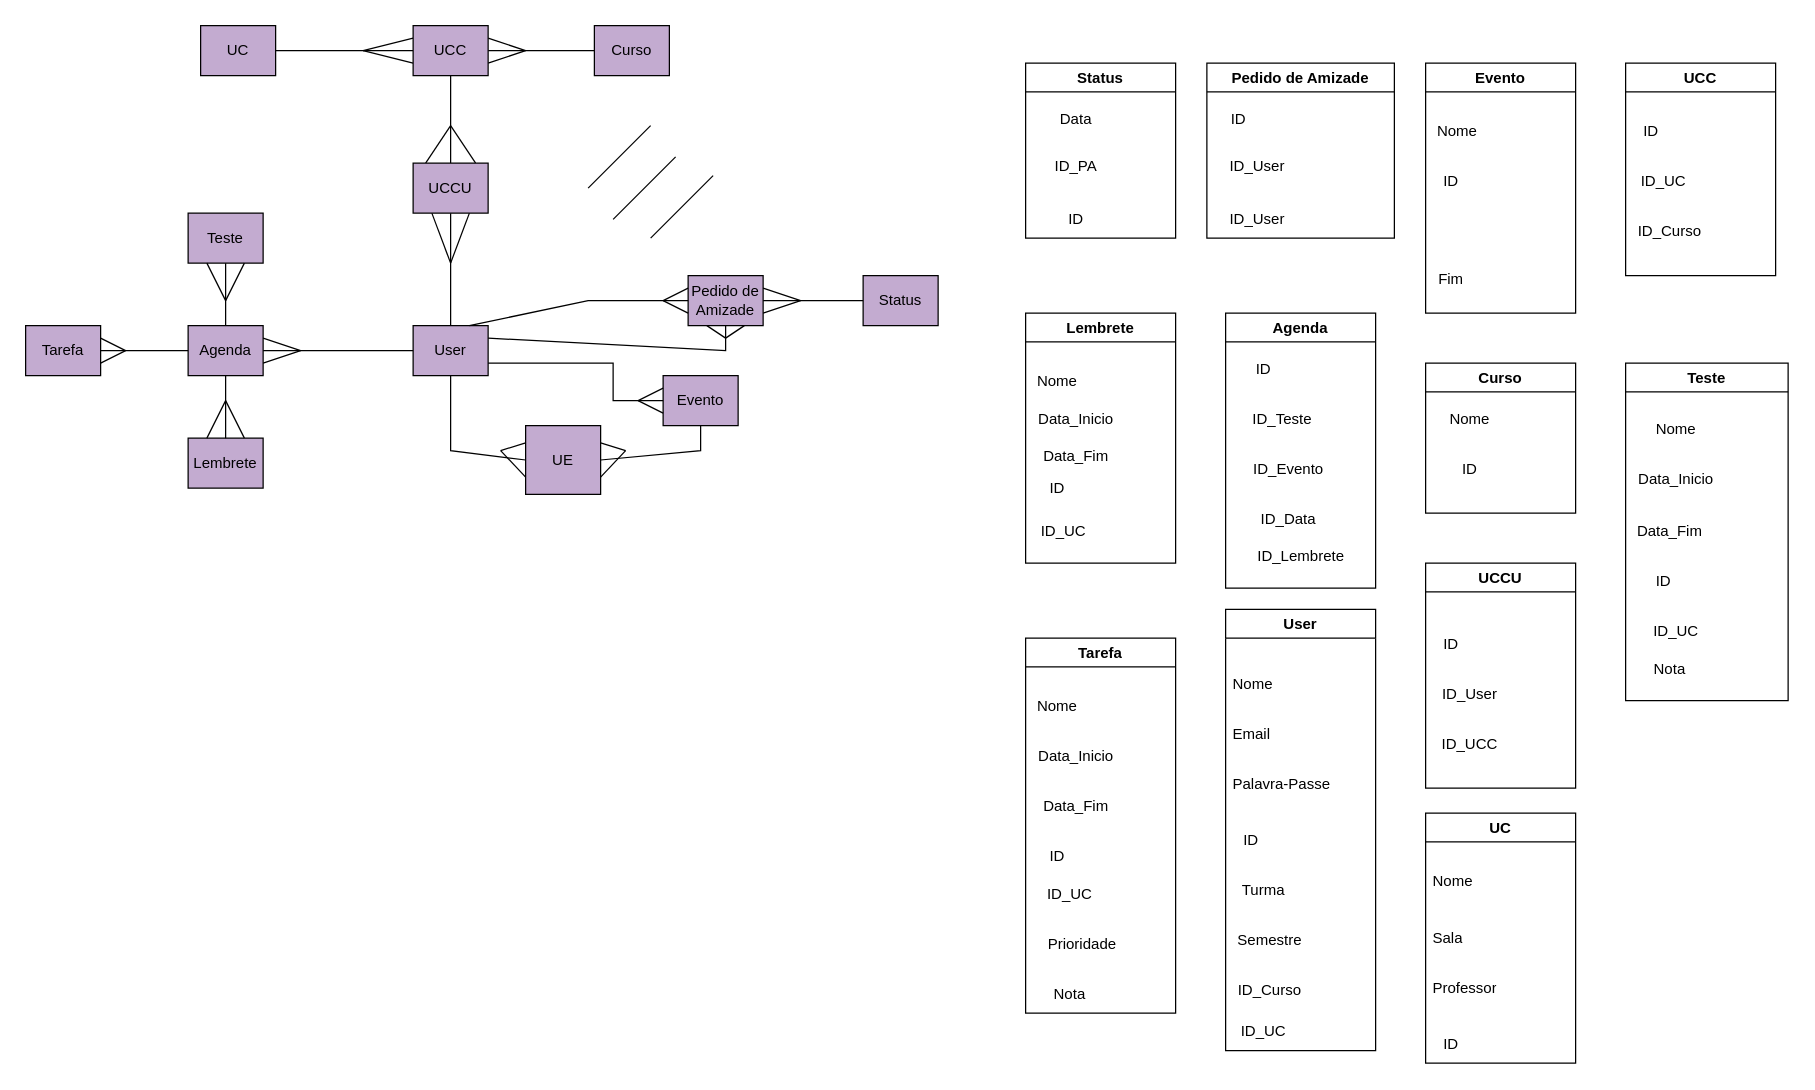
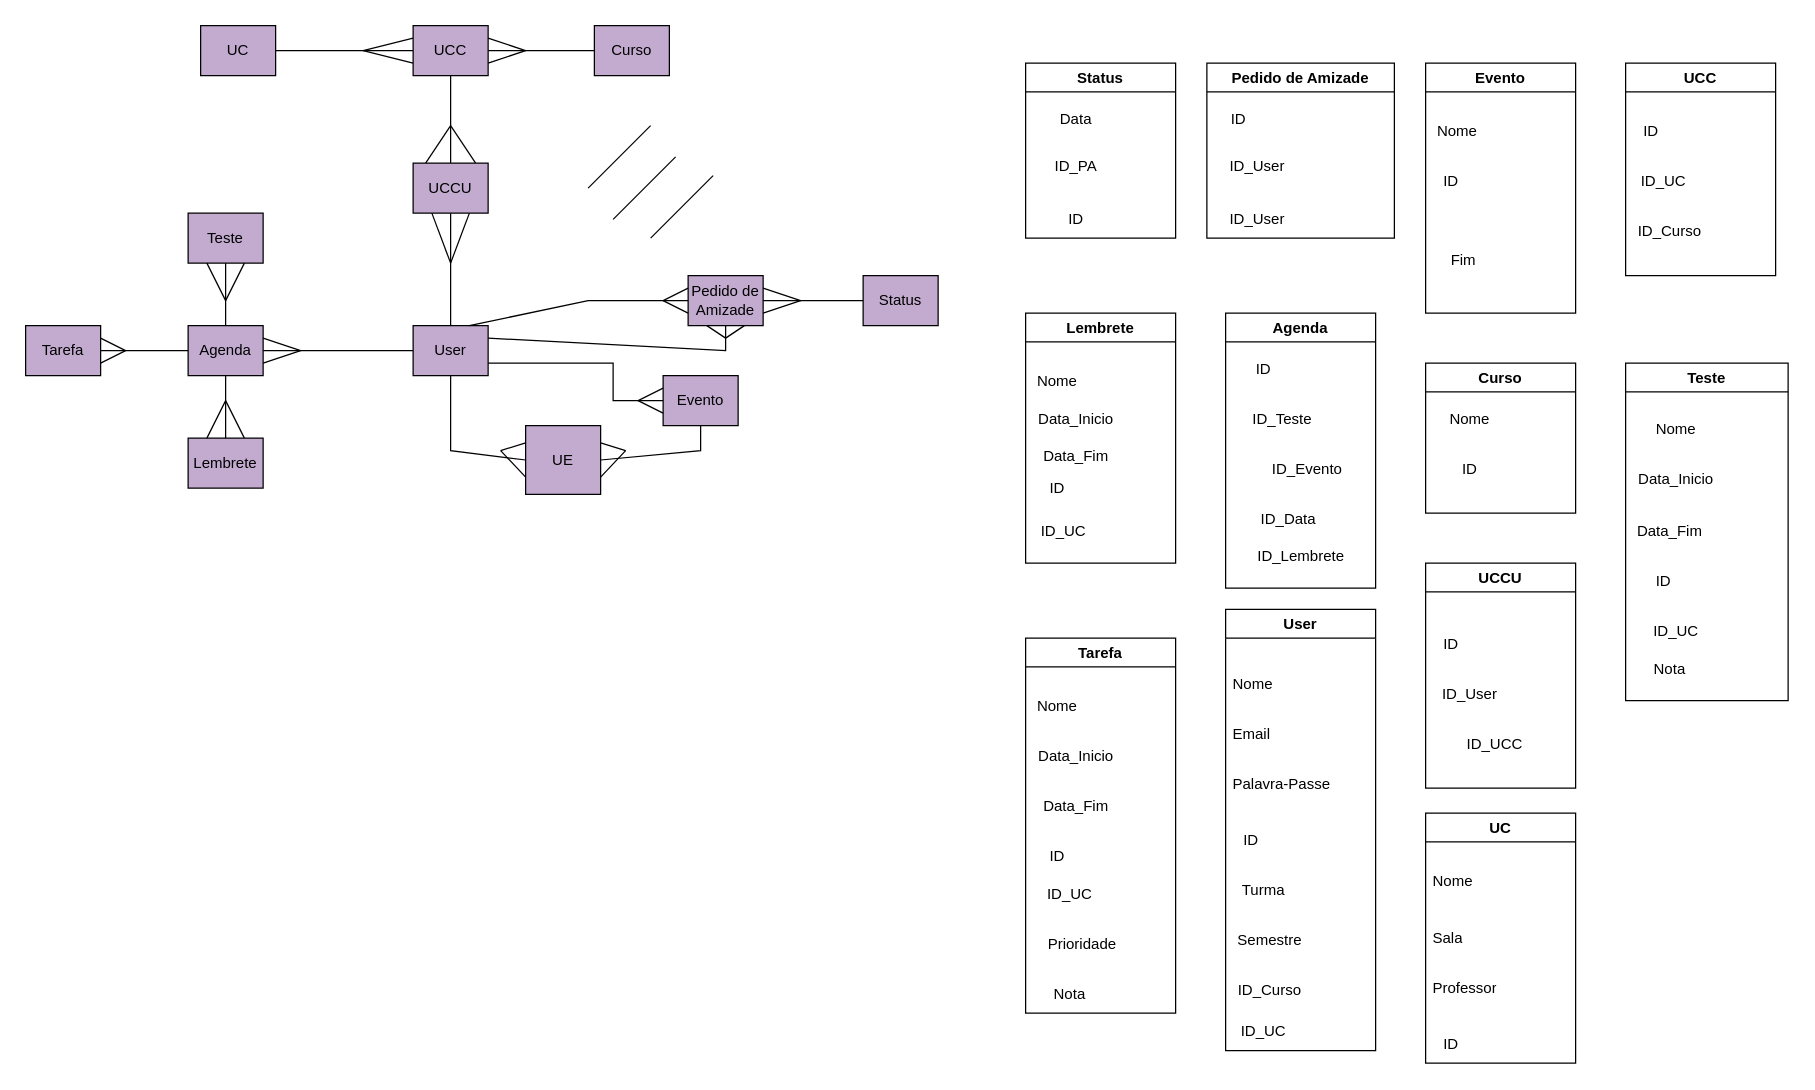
(1451, 279) -> (1463, 261)
(1288, 469) -> (1307, 469)
(1469, 744) -> (1494, 744)
